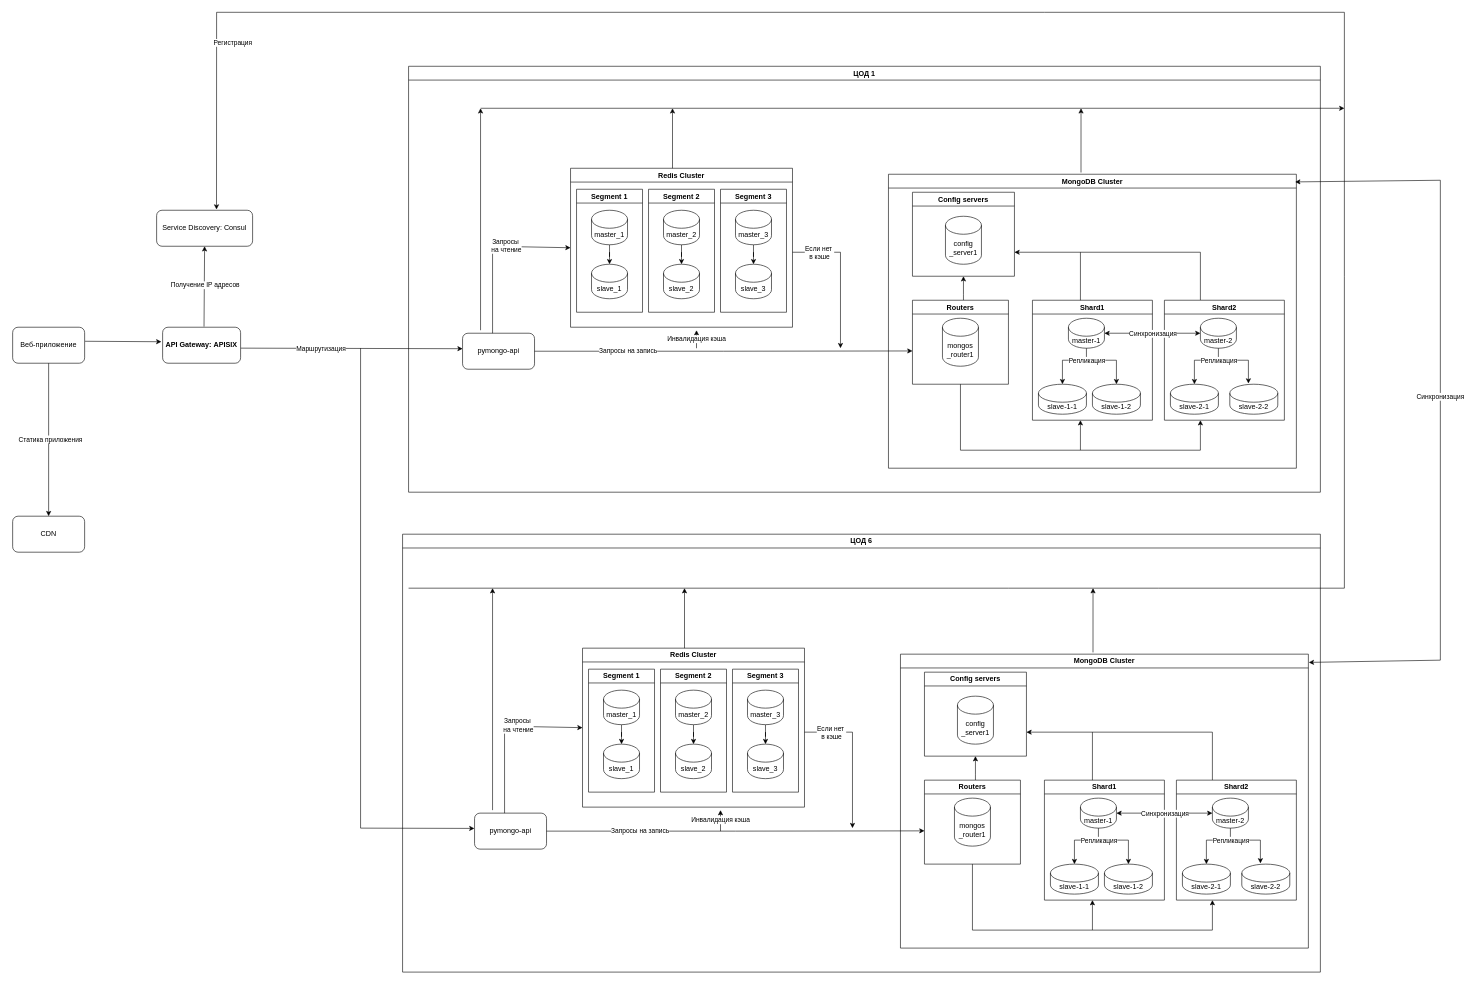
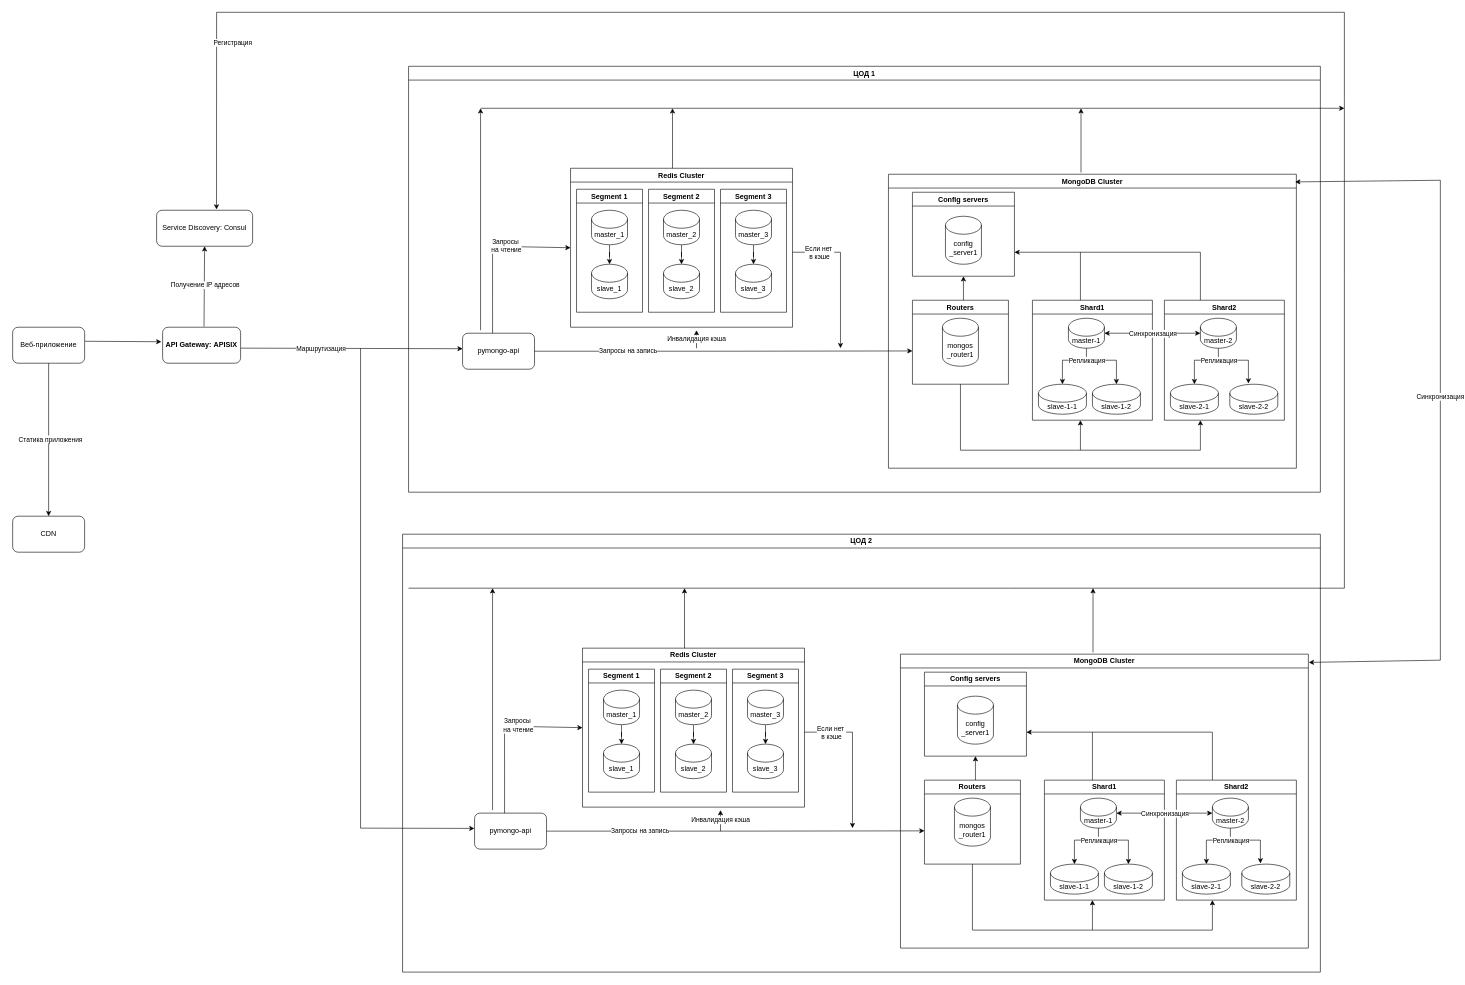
(861, 542) -> (861, 542)
